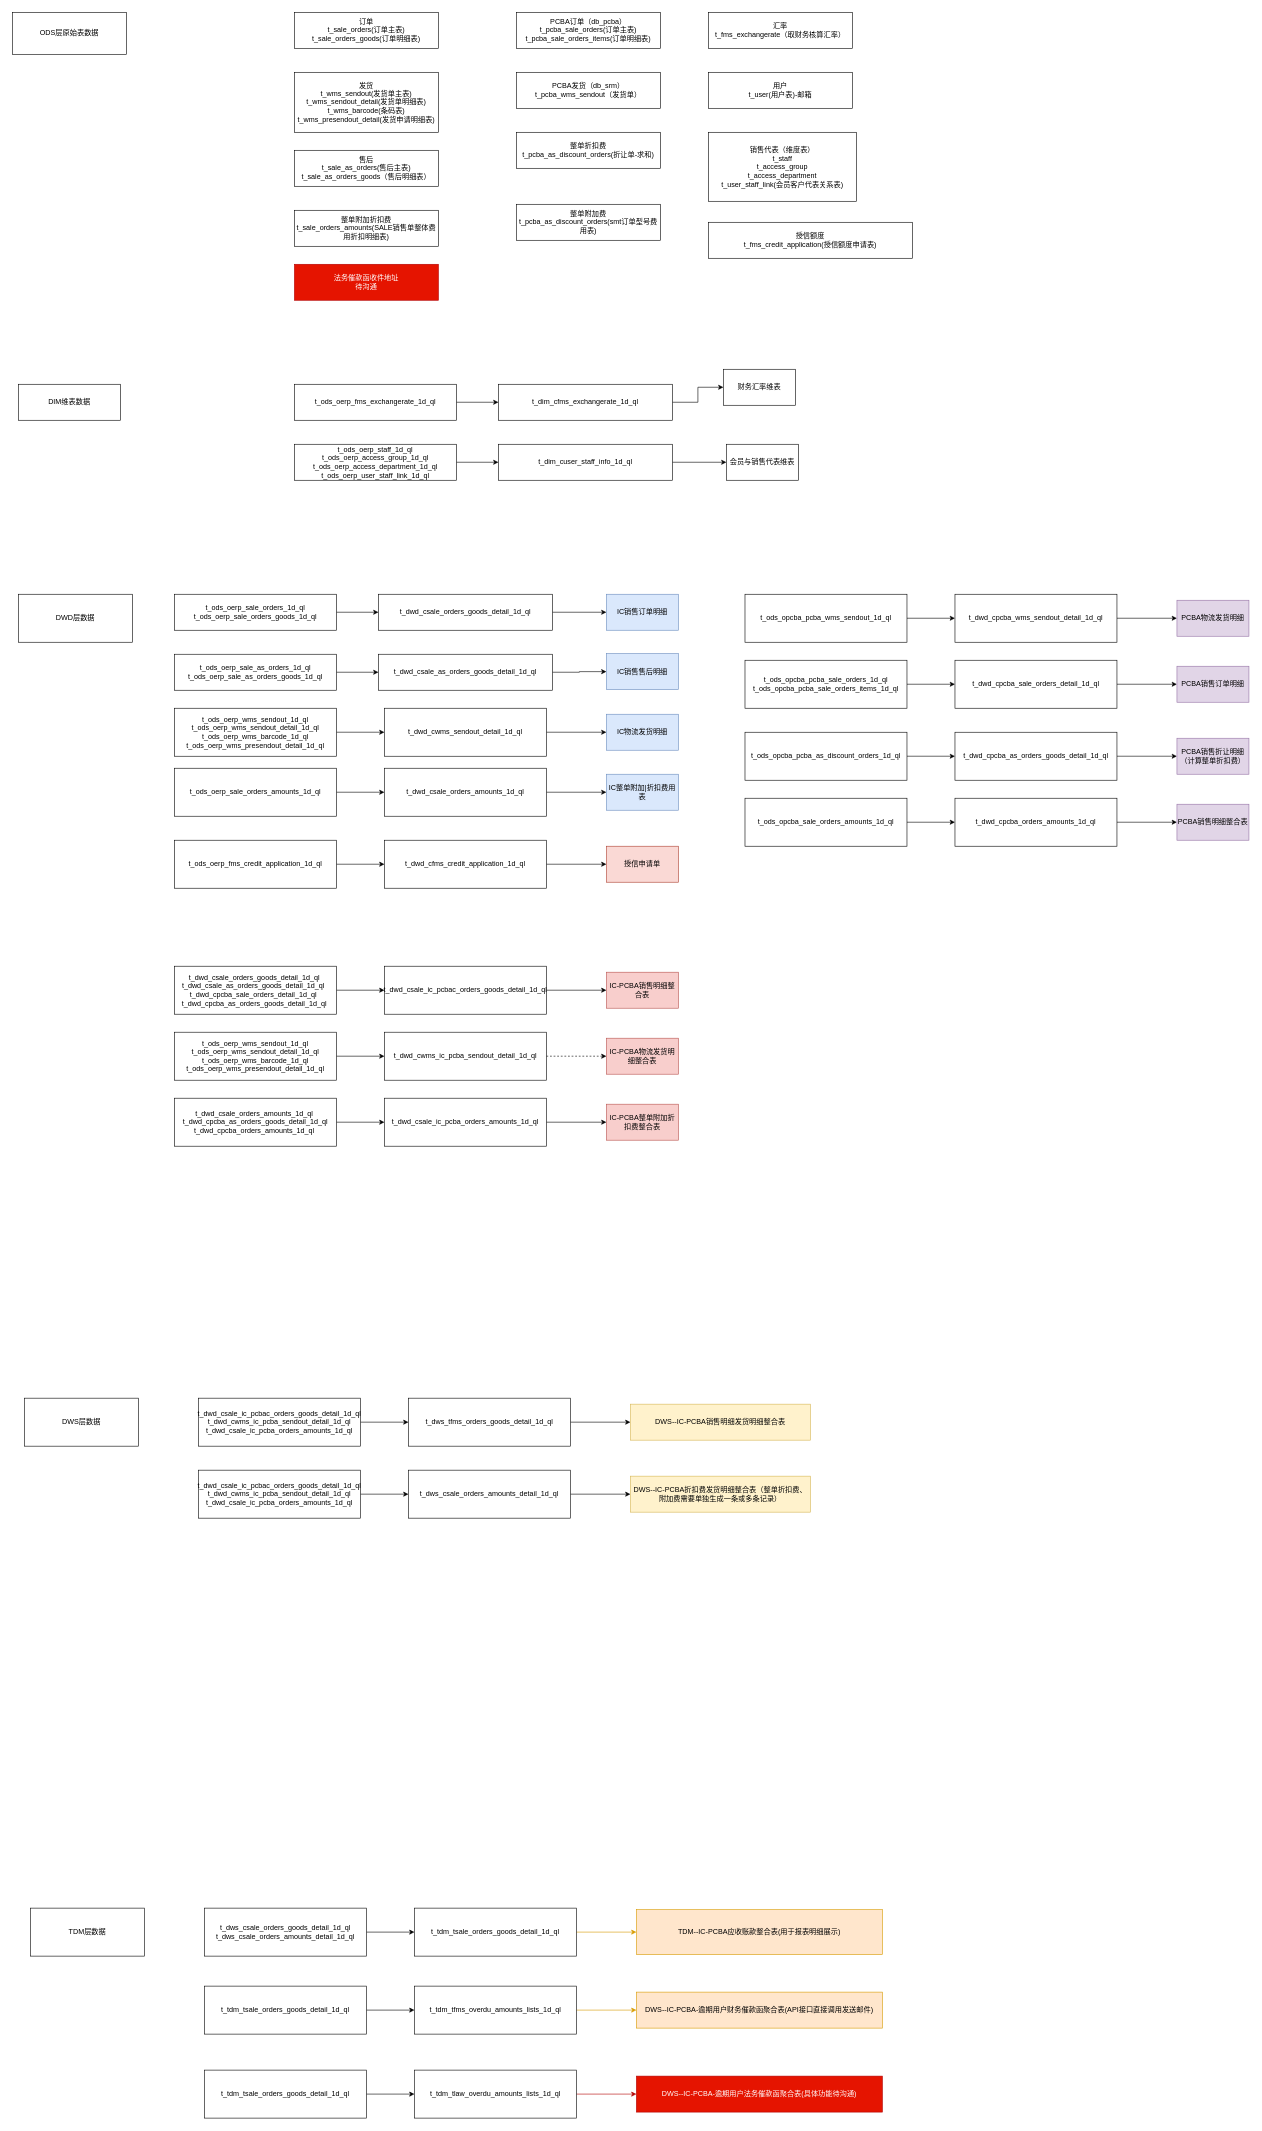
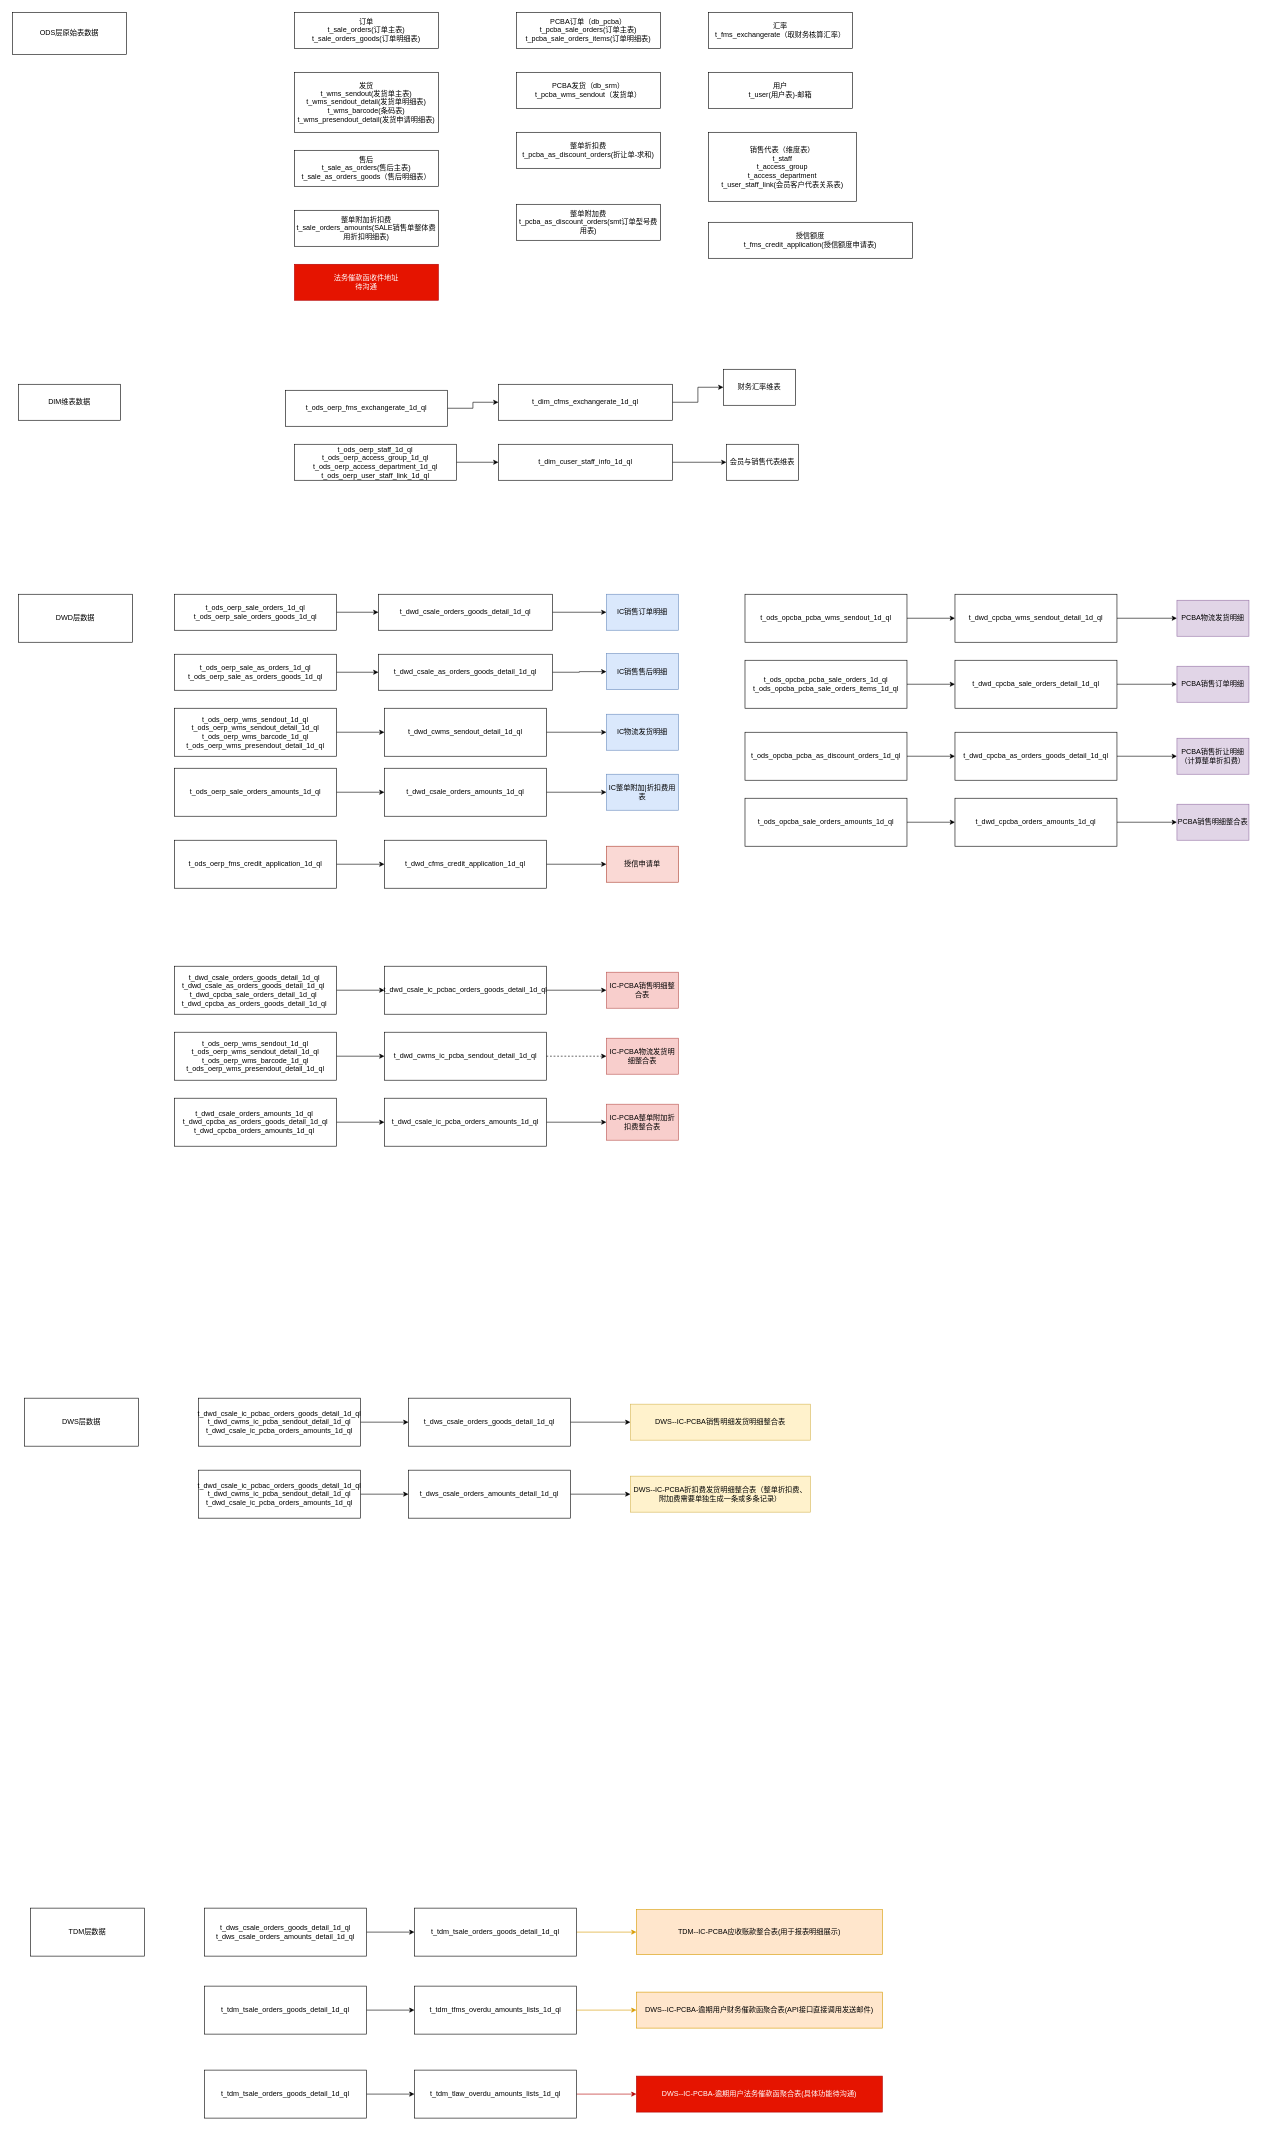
(375, 402) -> (366, 408)
(489, 1422) -> (489, 1422)
